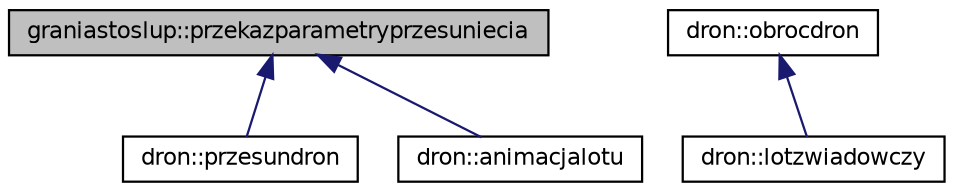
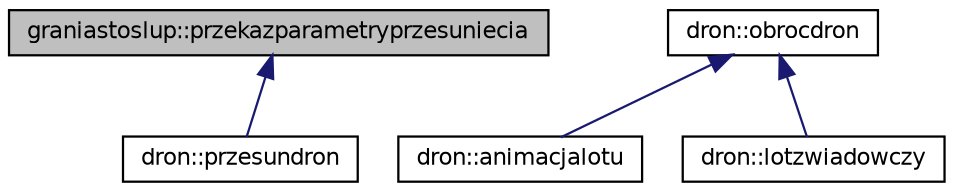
(410, 101) -> (636, 101)
